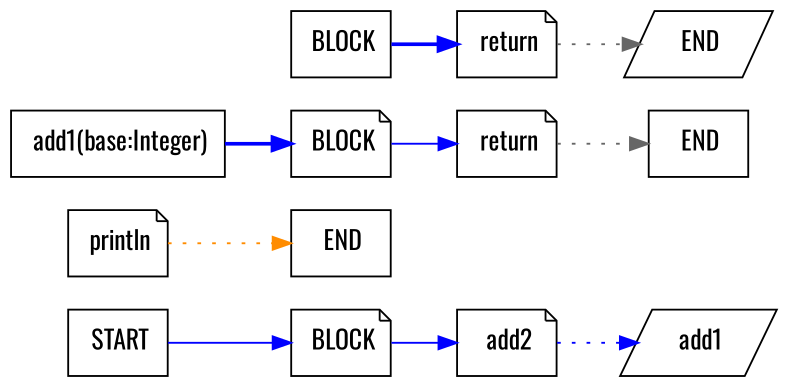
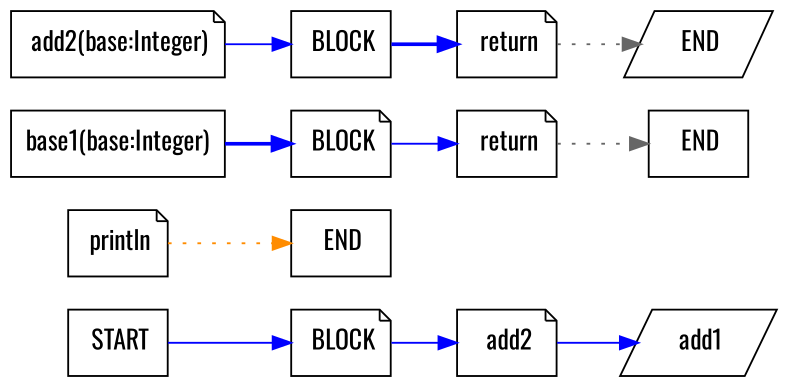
none -> (118, 44)
(118, 144) -> (118, 144)
(588, 343) -> (588, 343)
